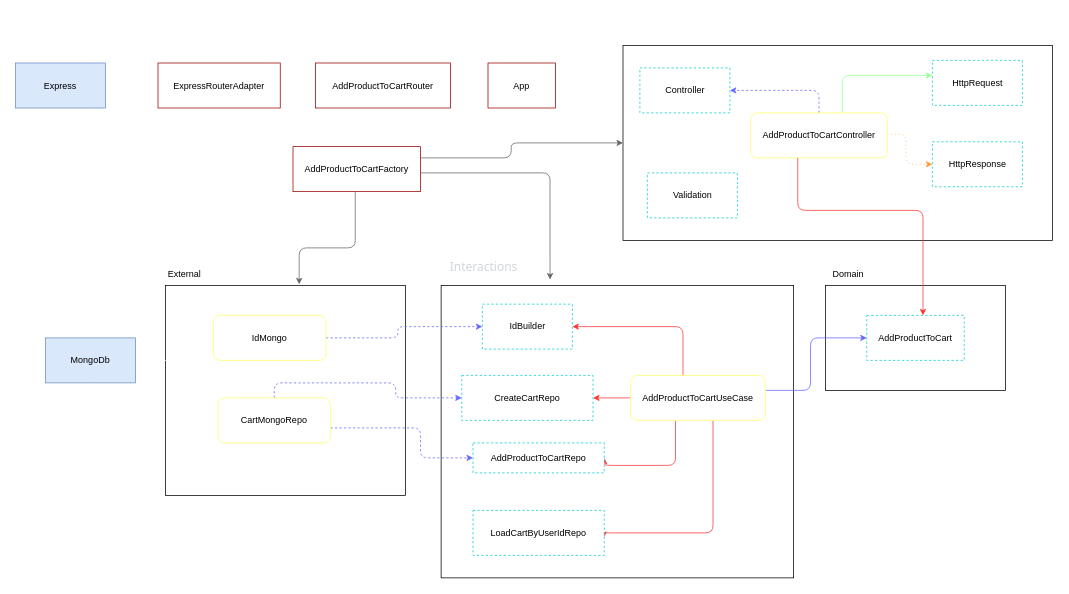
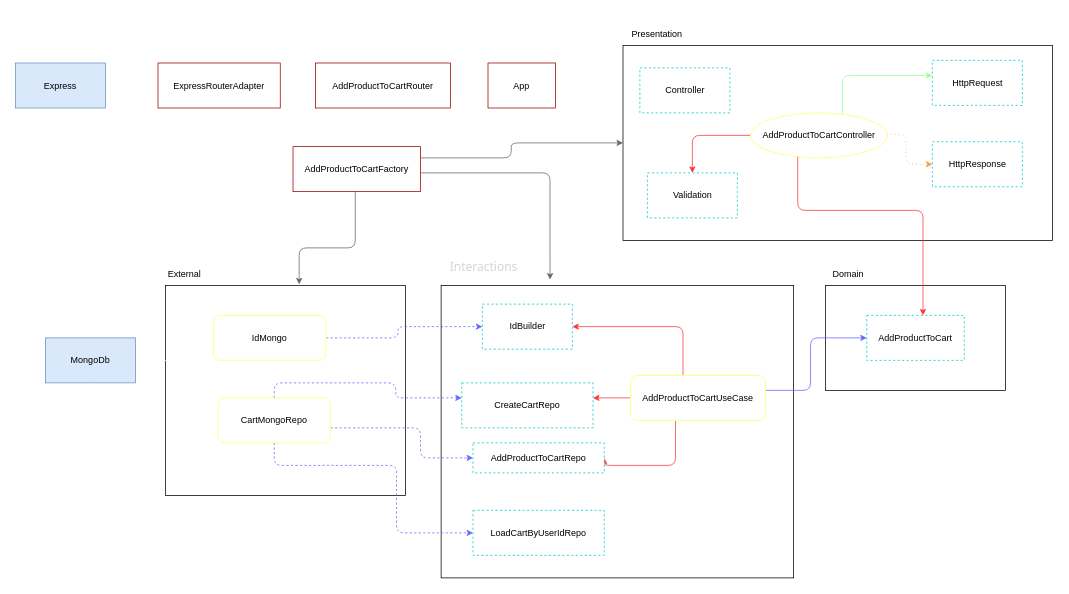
none -> (657, 34)
(775, 90) -> none
none -> (708, 135)
(819, 135) -> (819, 135)
(527, 398) -> (527, 405)
none -> (358, 465)
(711, 531) -> none
